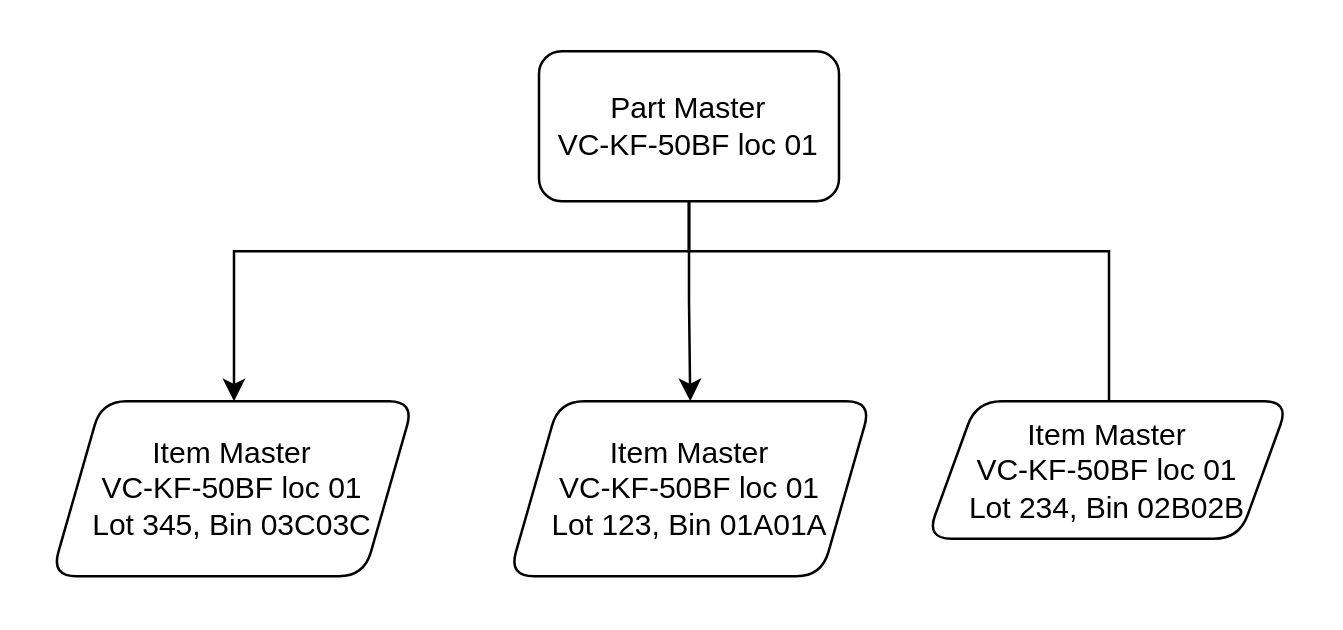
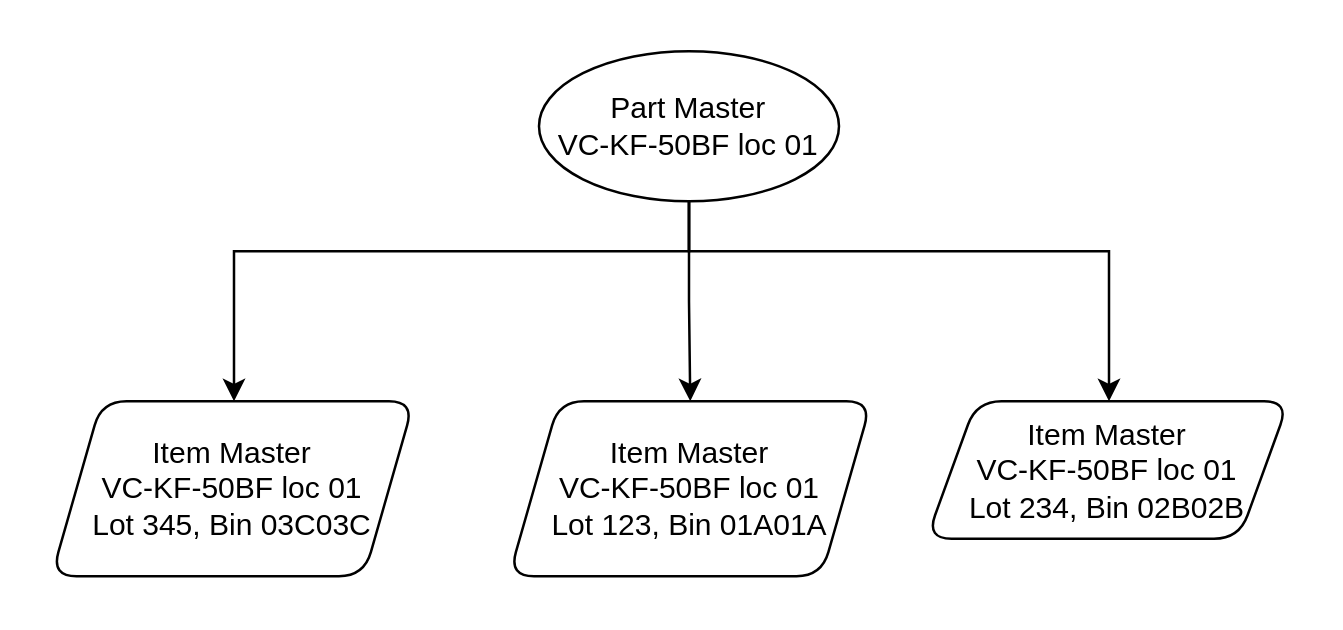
(689, 126) -> (689, 126)
(1109, 390) -> (1109, 383)
